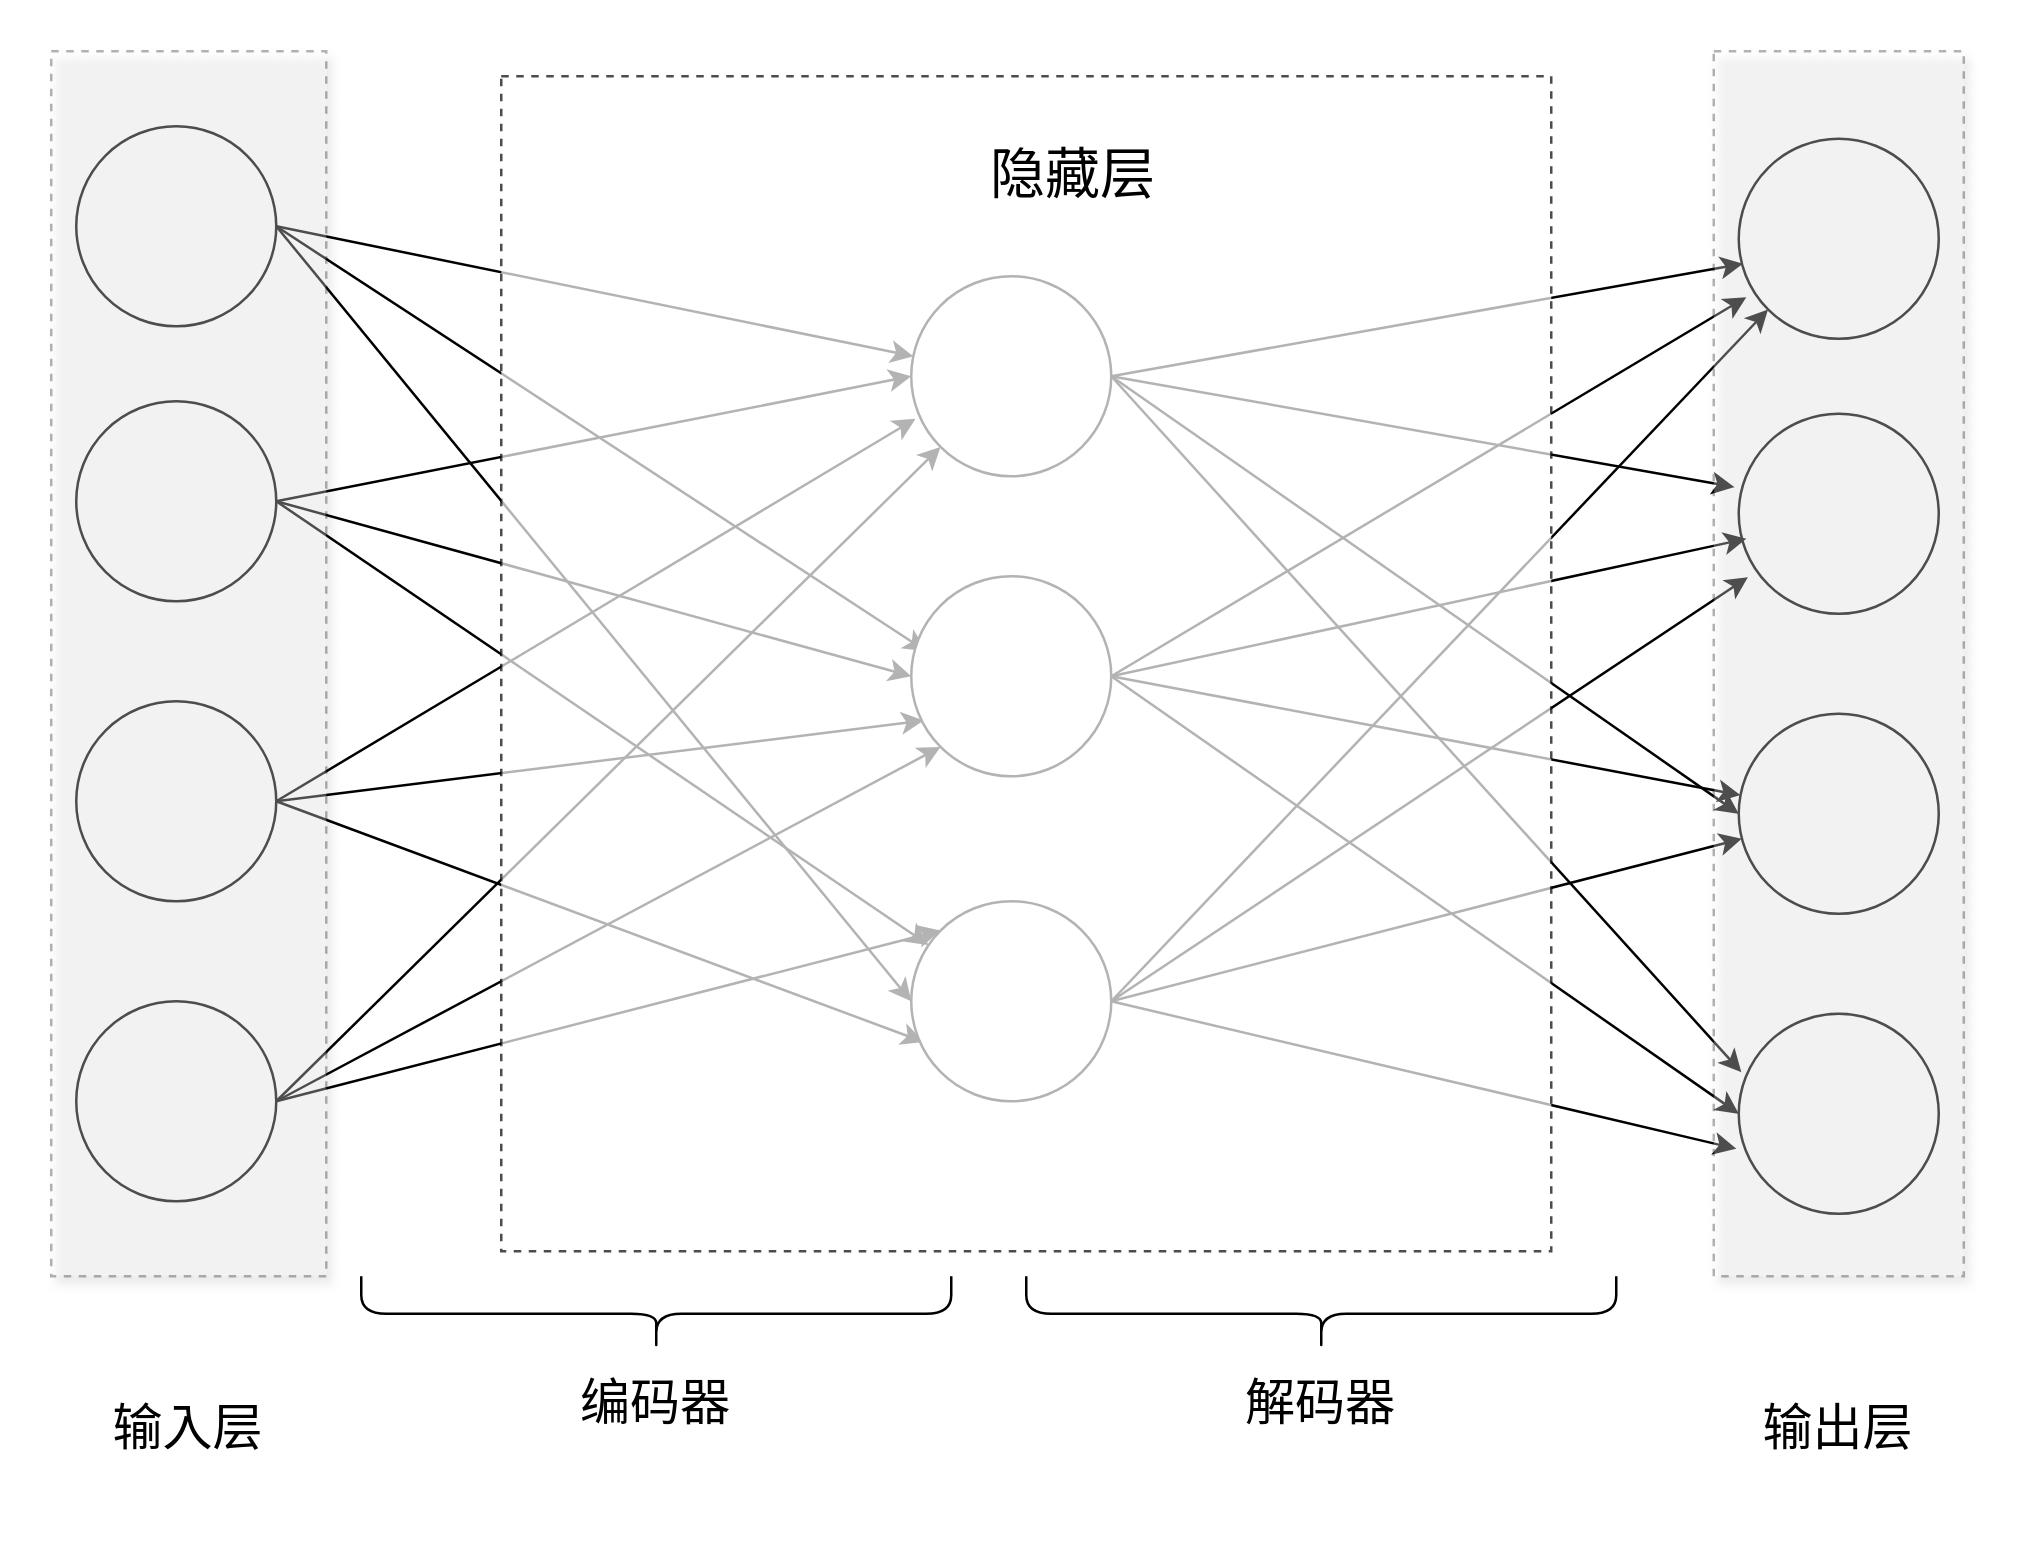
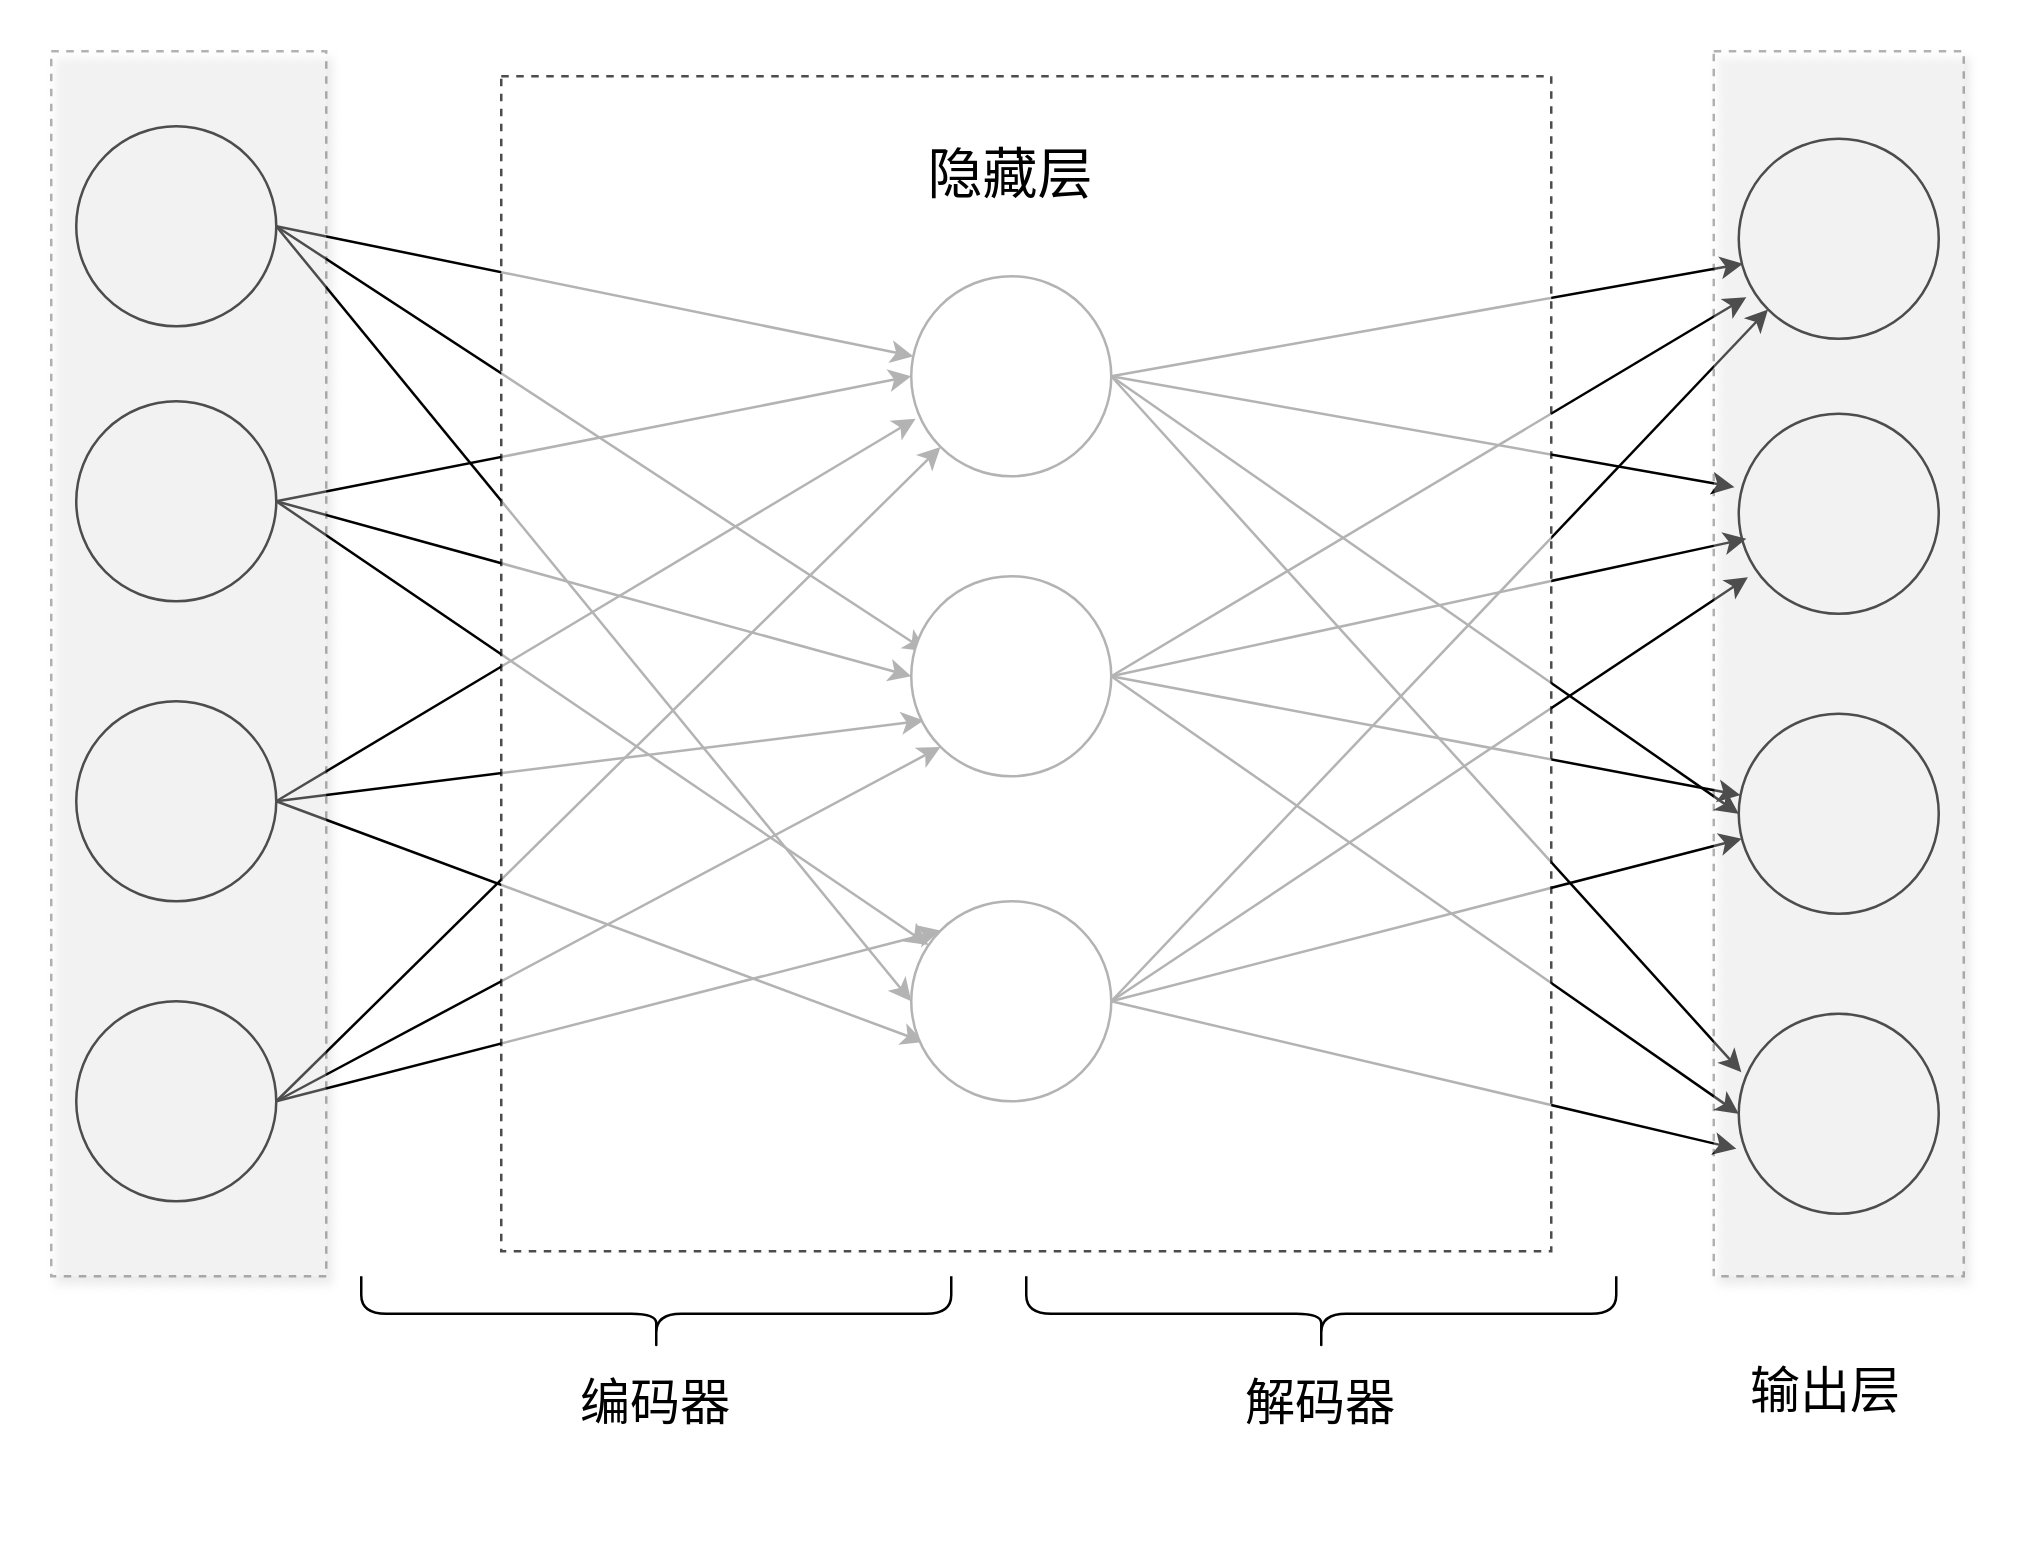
(1074, 176) -> (1011, 176)
(189, 1426) -> none
(1839, 1426) -> (1826, 1389)
